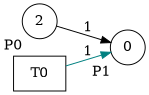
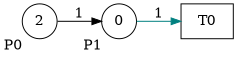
(84, 61) -> (154, 21)
